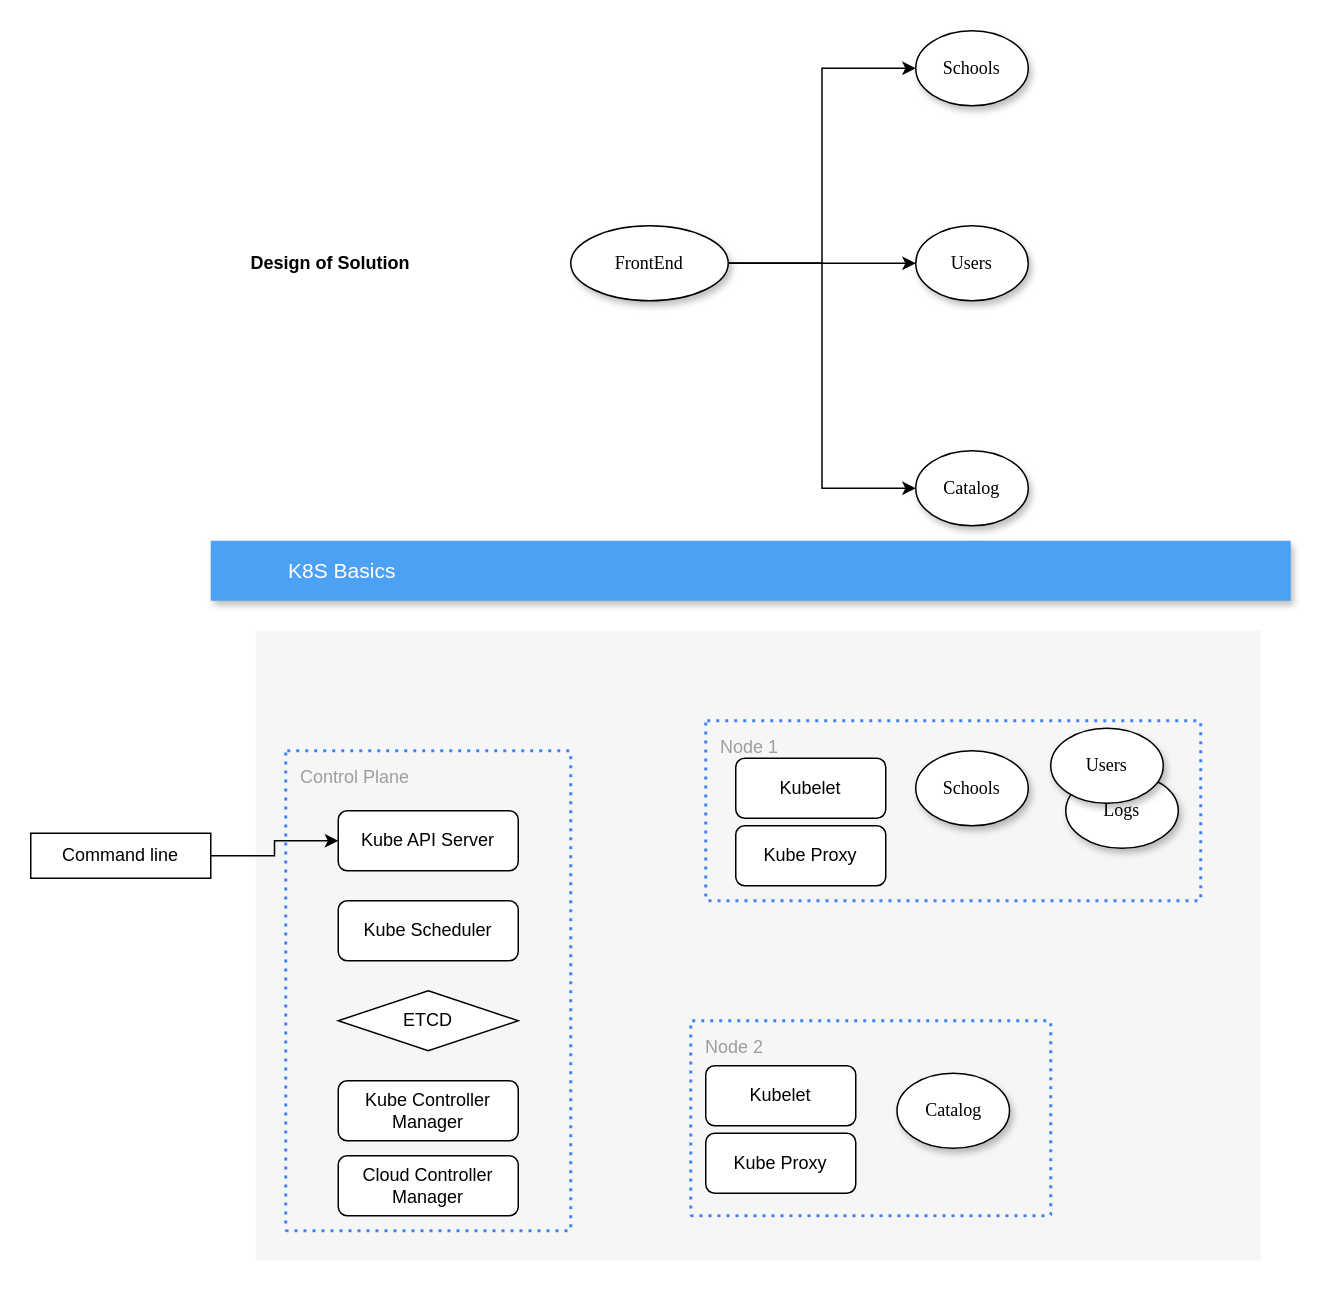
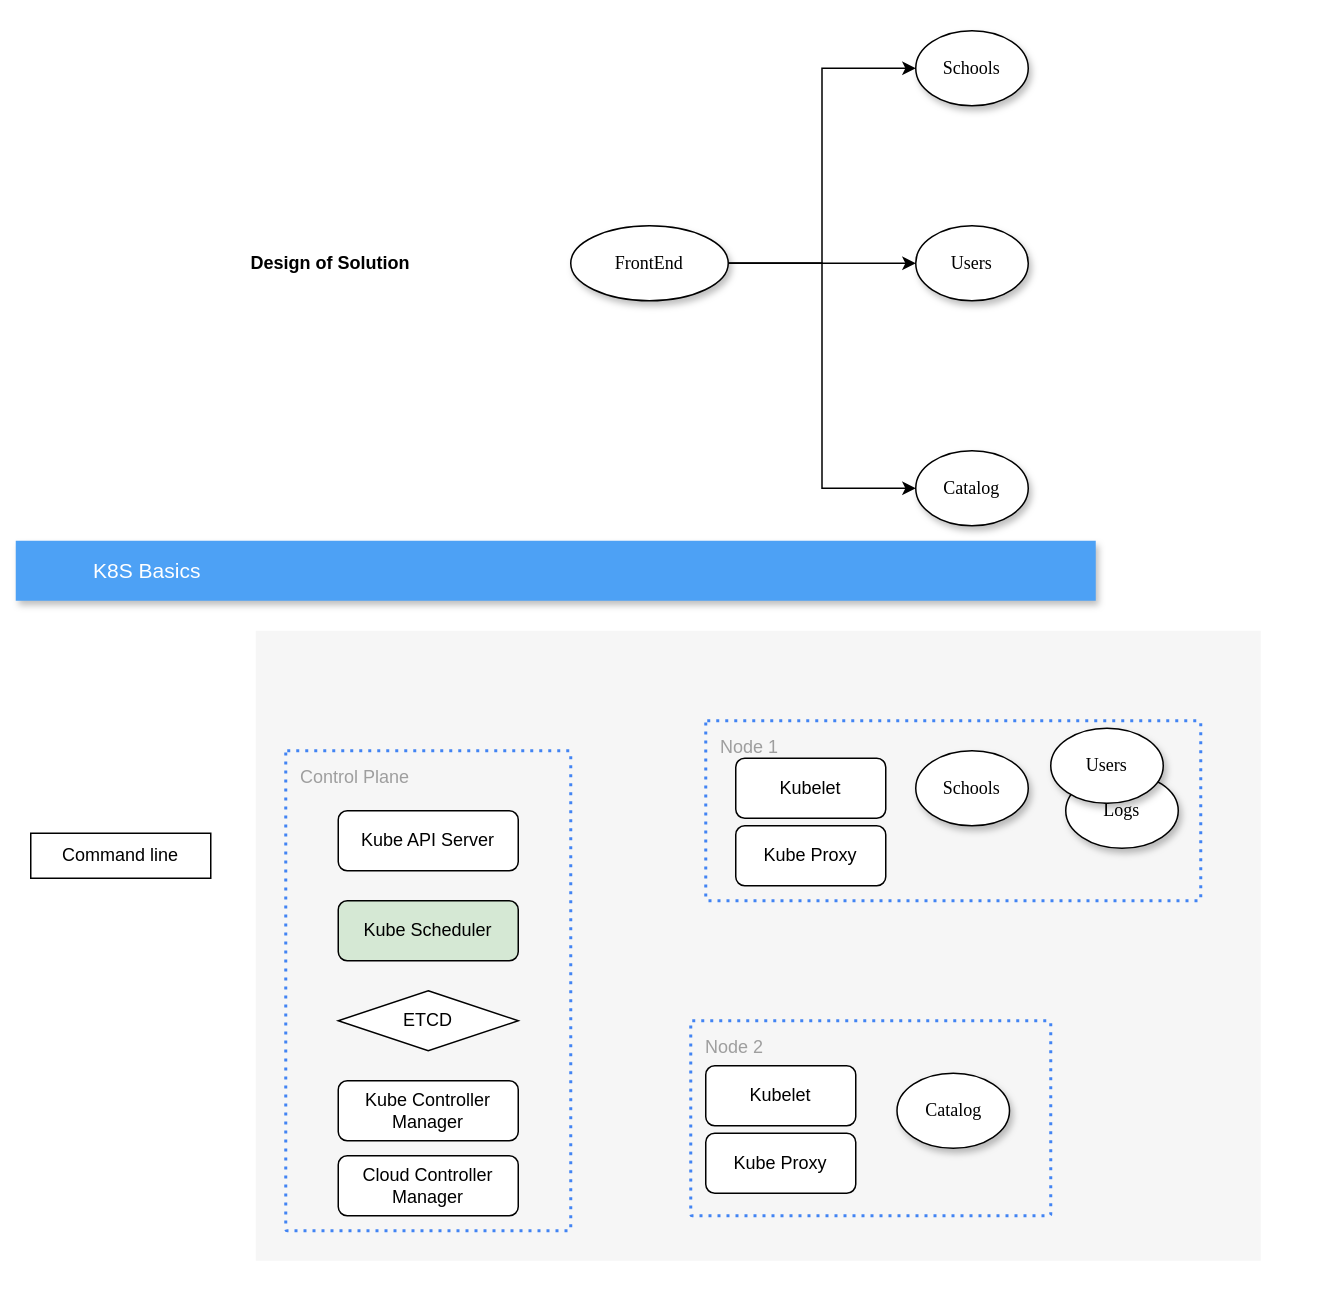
(751, 571) -> (556, 571)
(275, 853) -> none
(428, 931) -> (428, 931)
